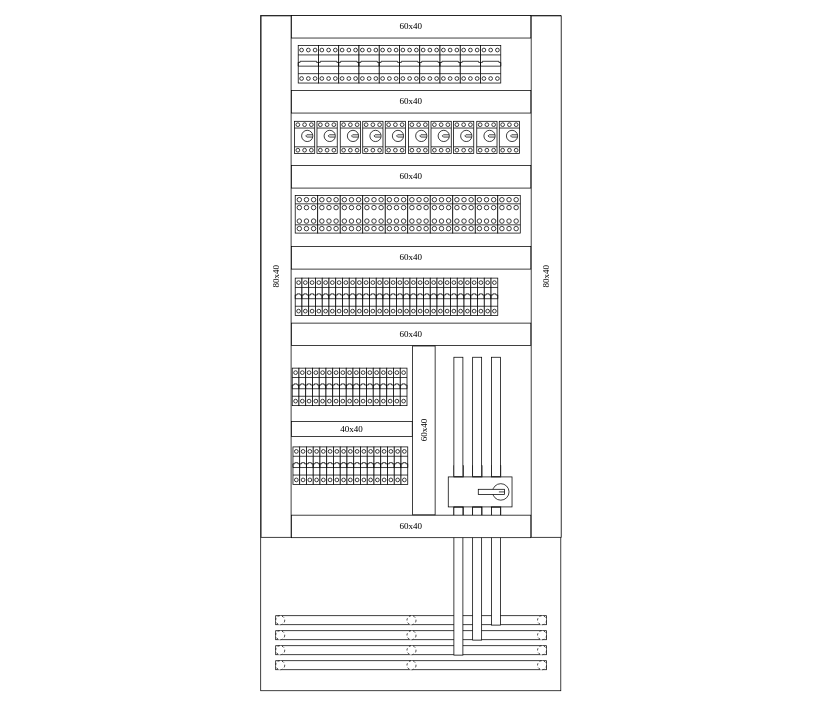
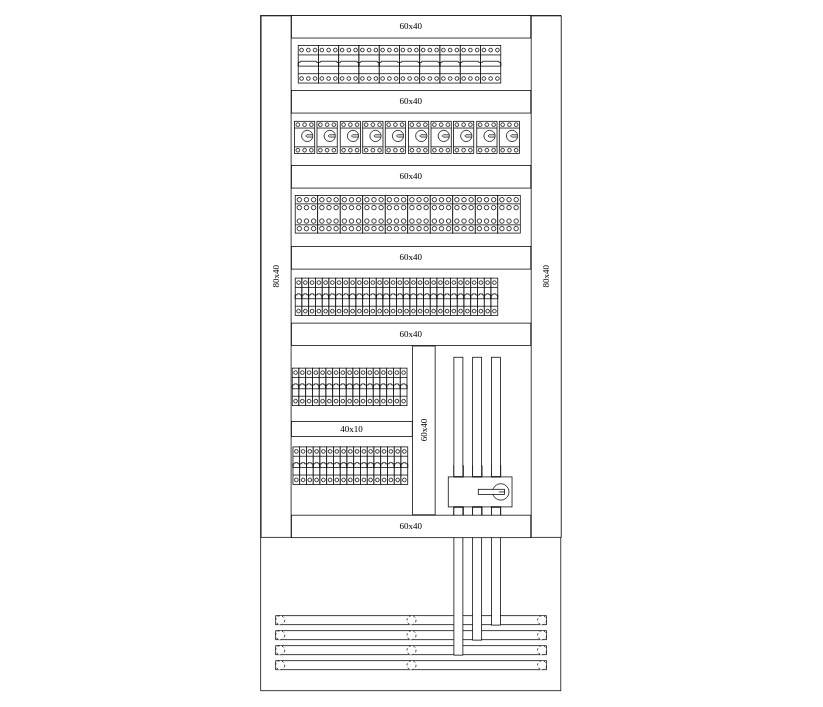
(352, 429) -> (352, 429)
